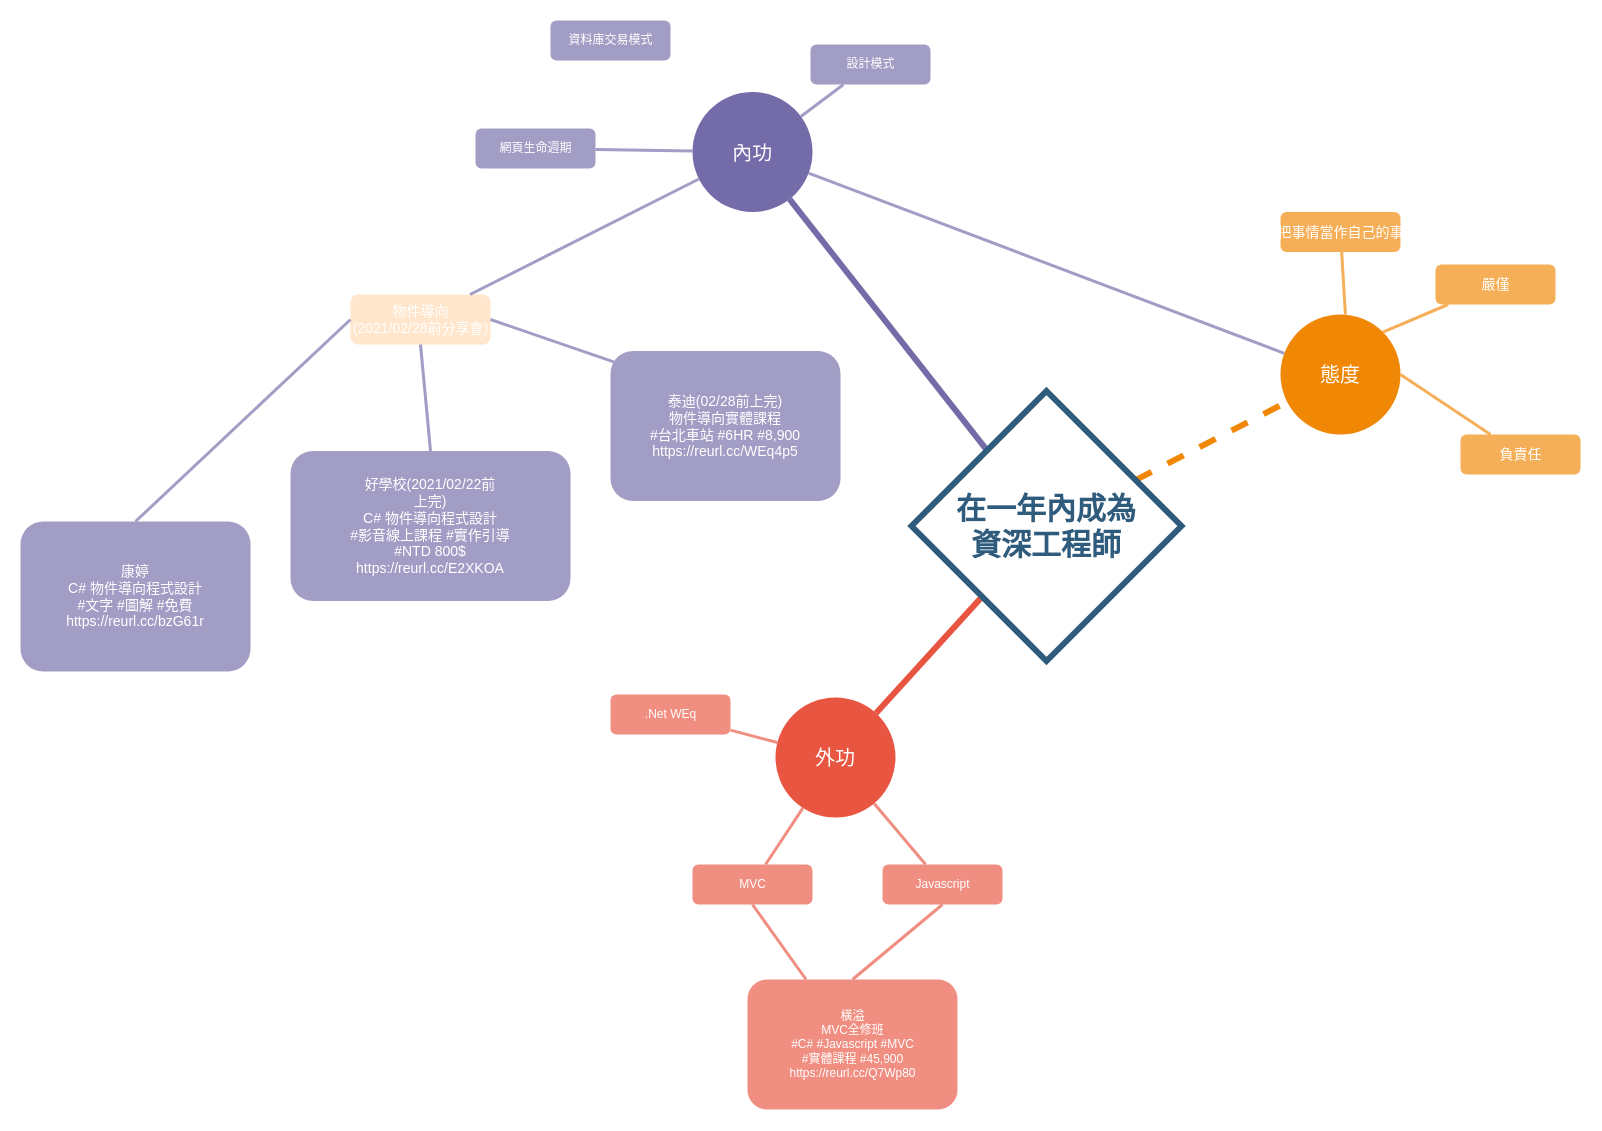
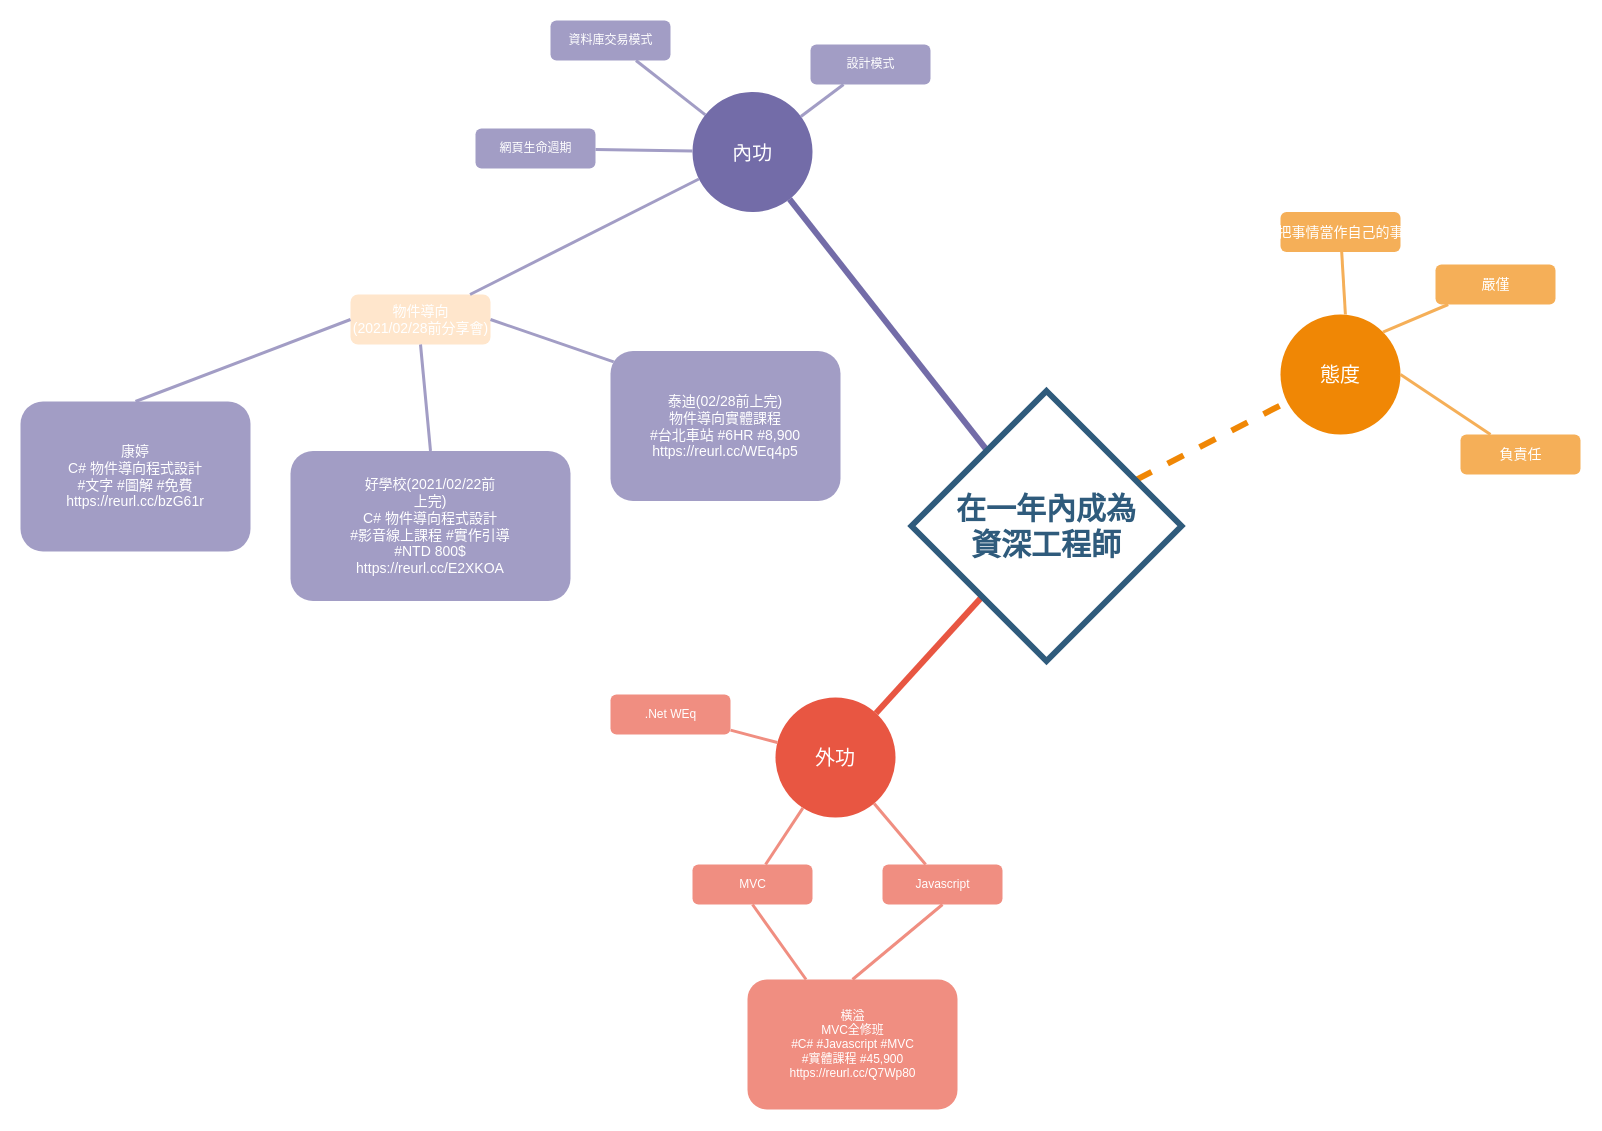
(1047, 263) -> (671, 88)
(136, 597) -> (136, 477)
